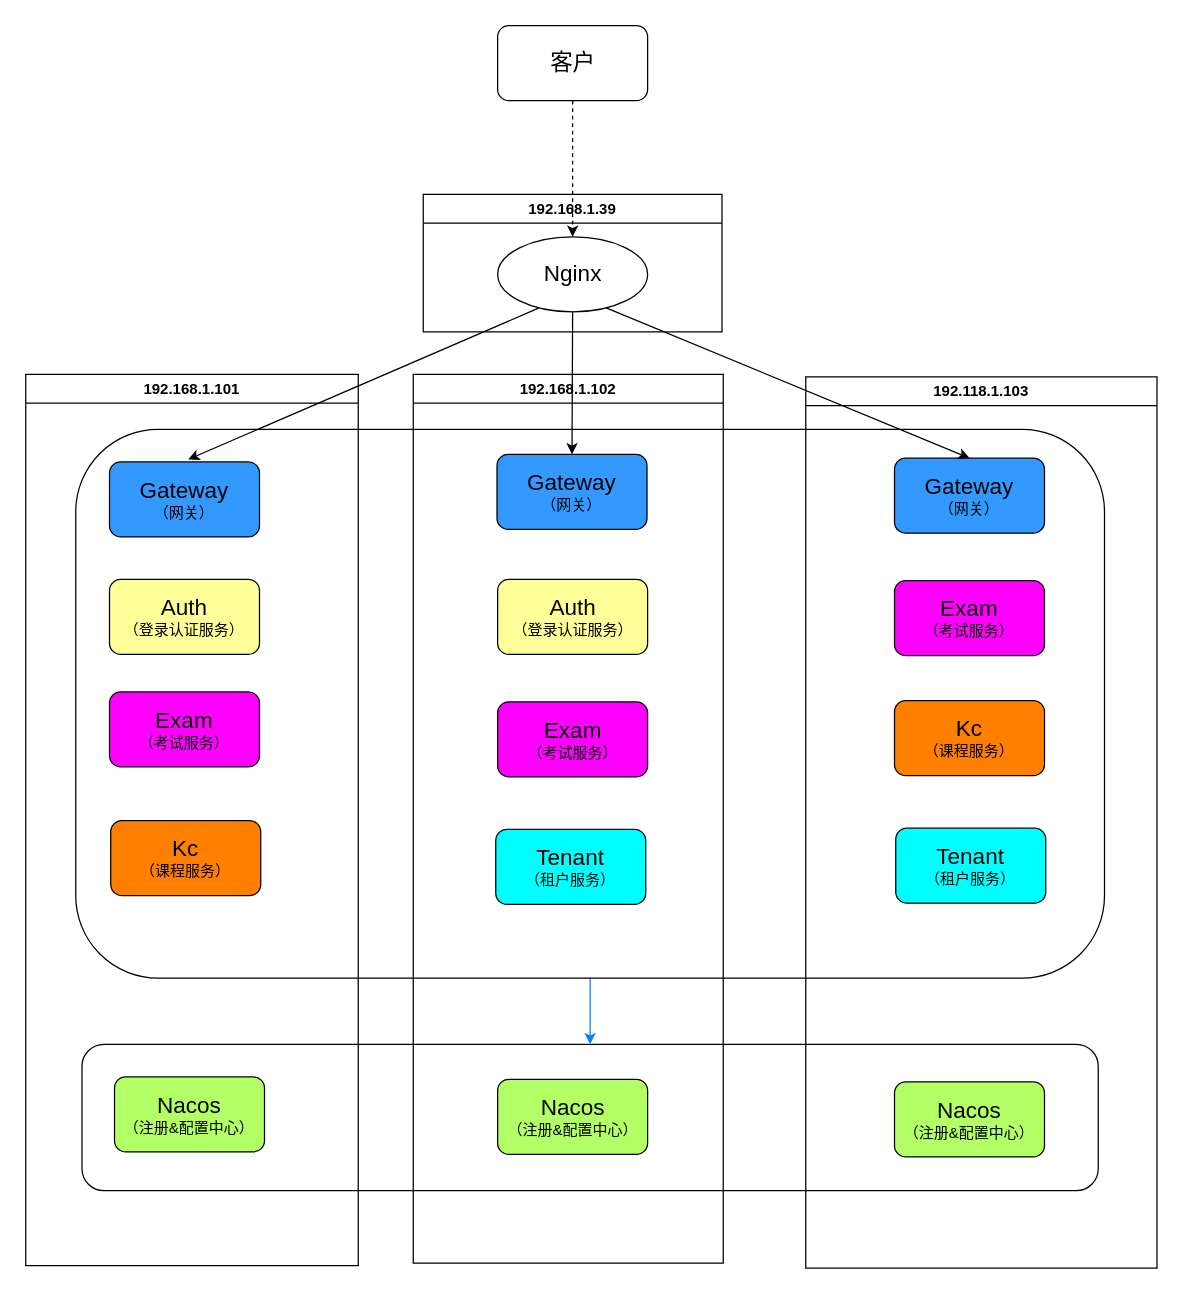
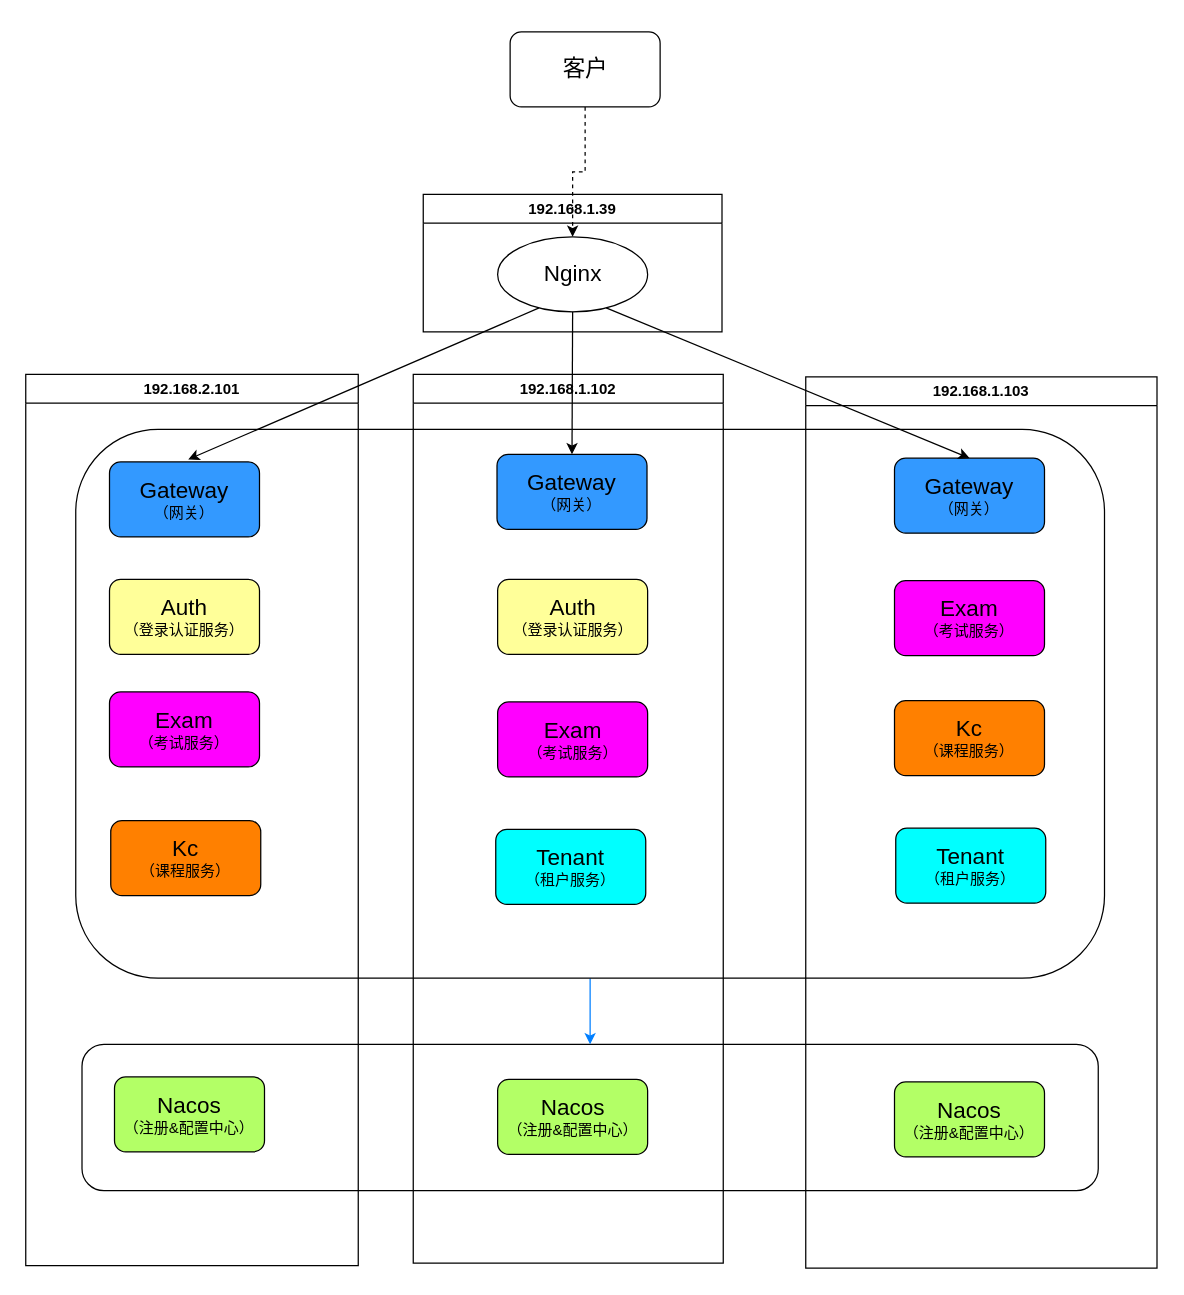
(573, 63) -> (585, 69)
(192, 389) -> (192, 389)
(981, 392) -> (981, 392)
